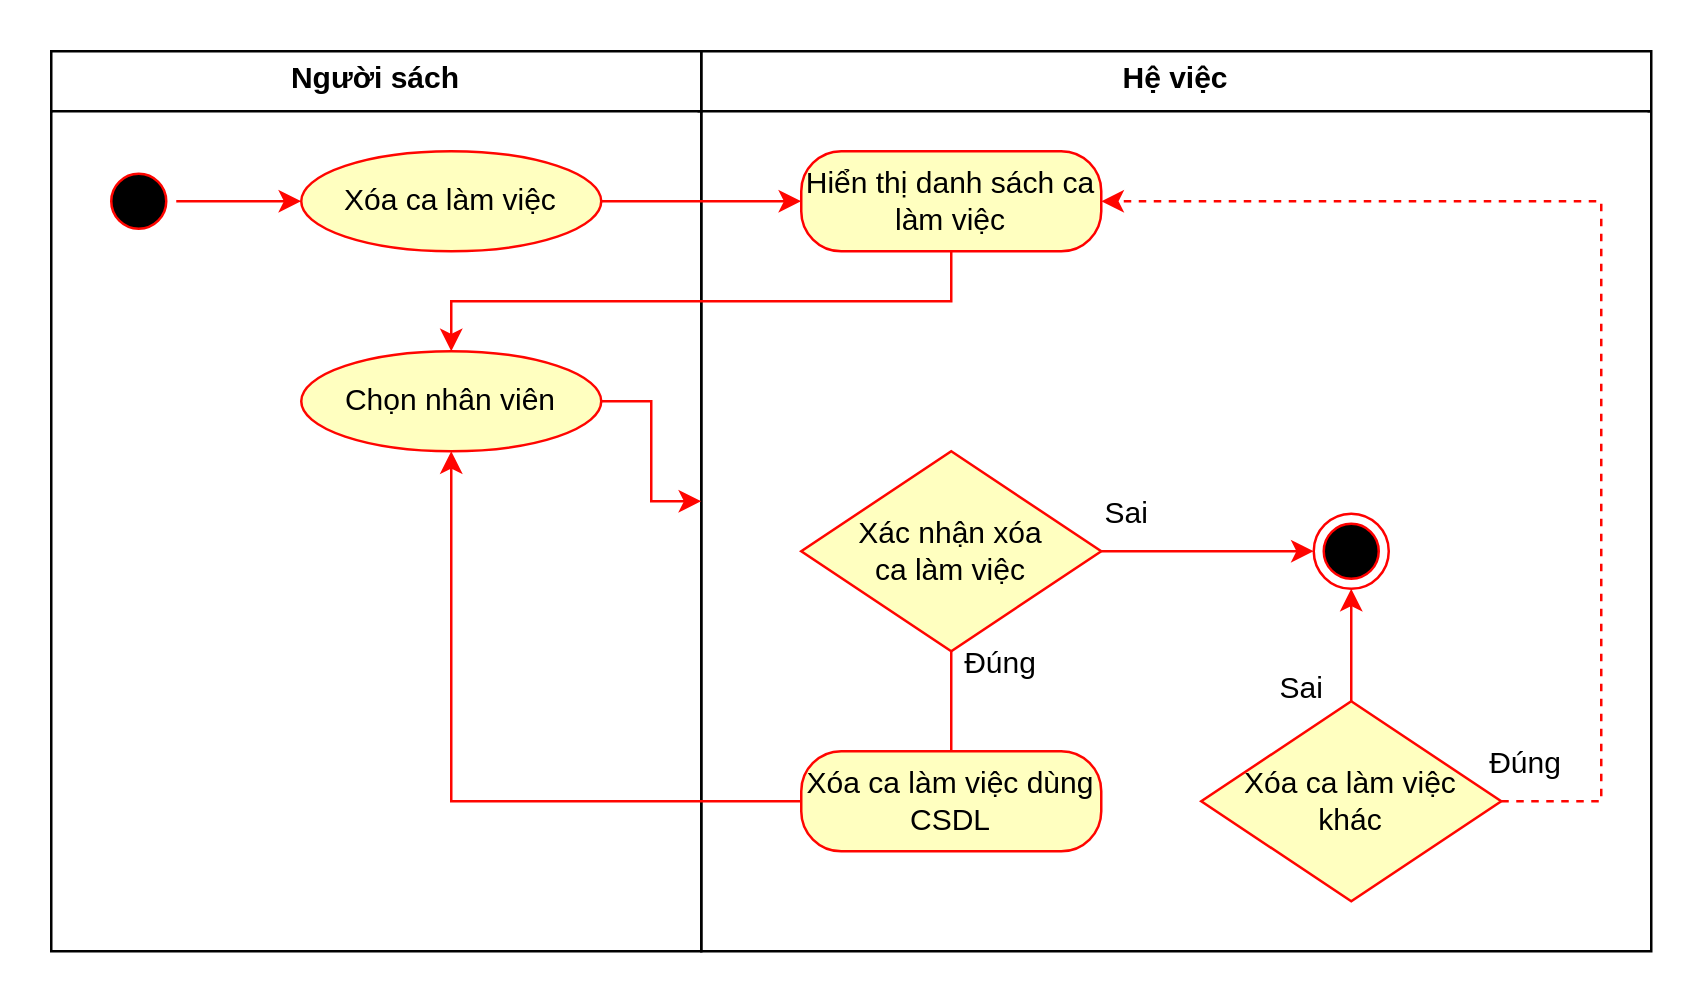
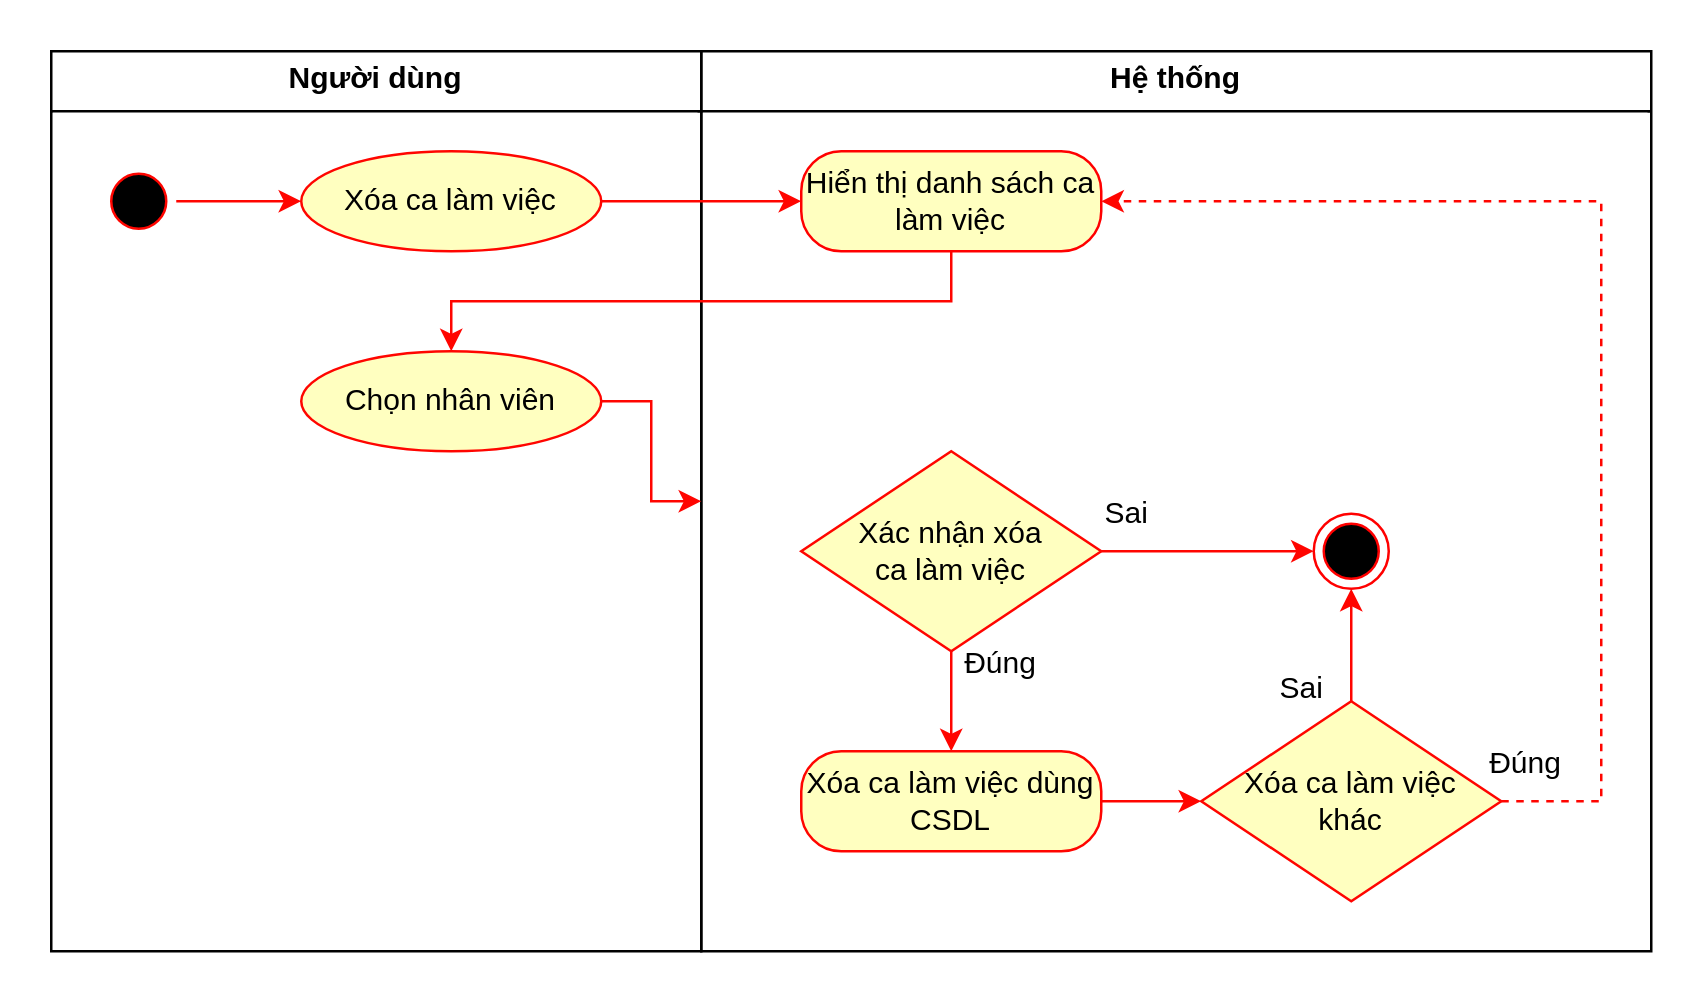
(127, 69) -> (127, 69)
(752, 69) -> (765, 69)
(951, 740) -> (951, 733)
(459, 801) -> (1143, 801)
